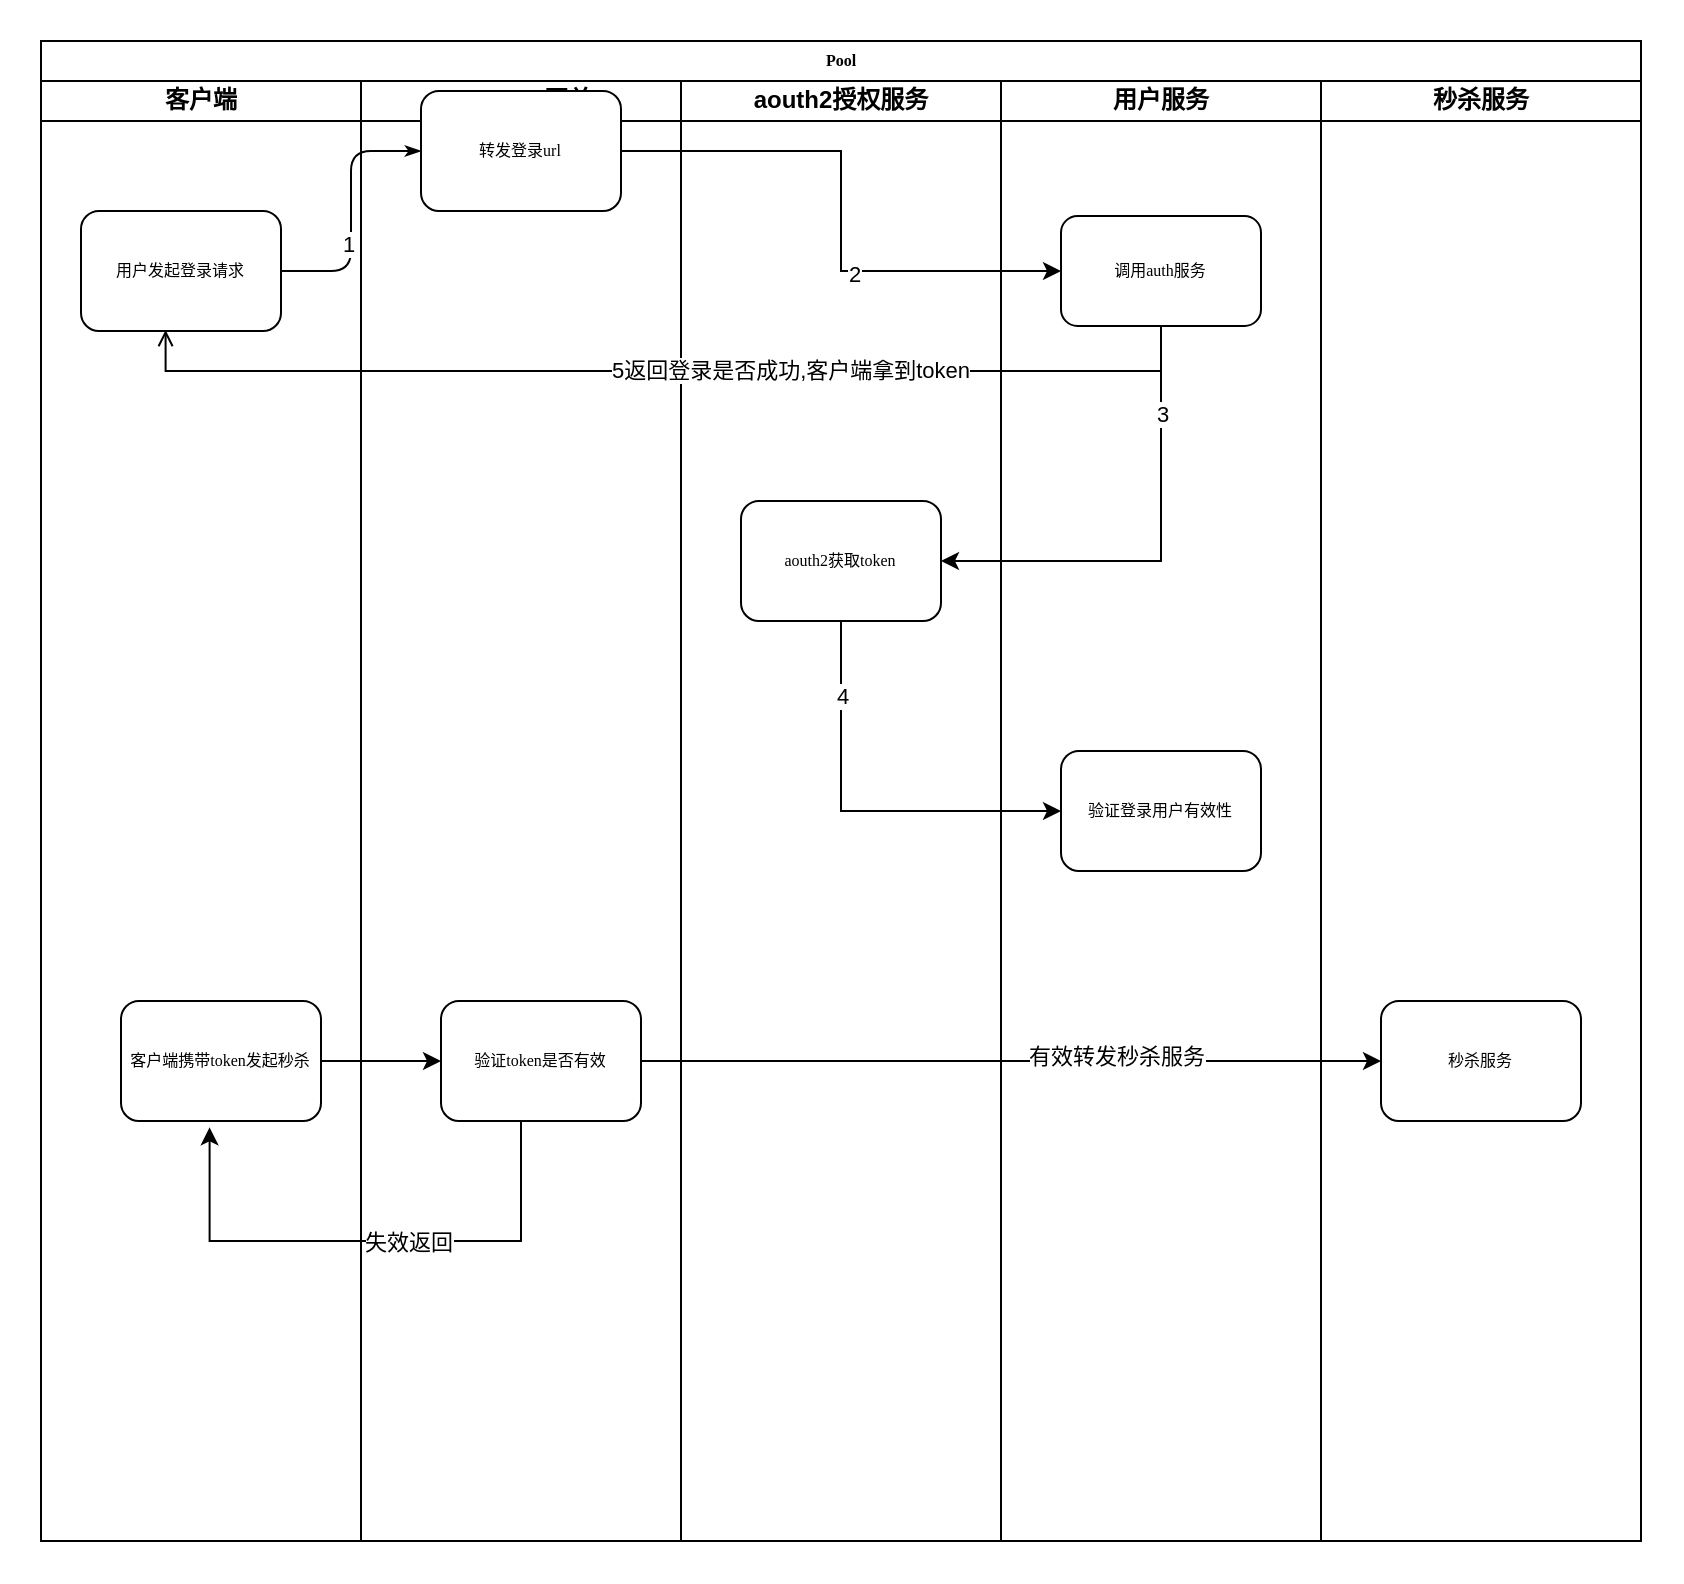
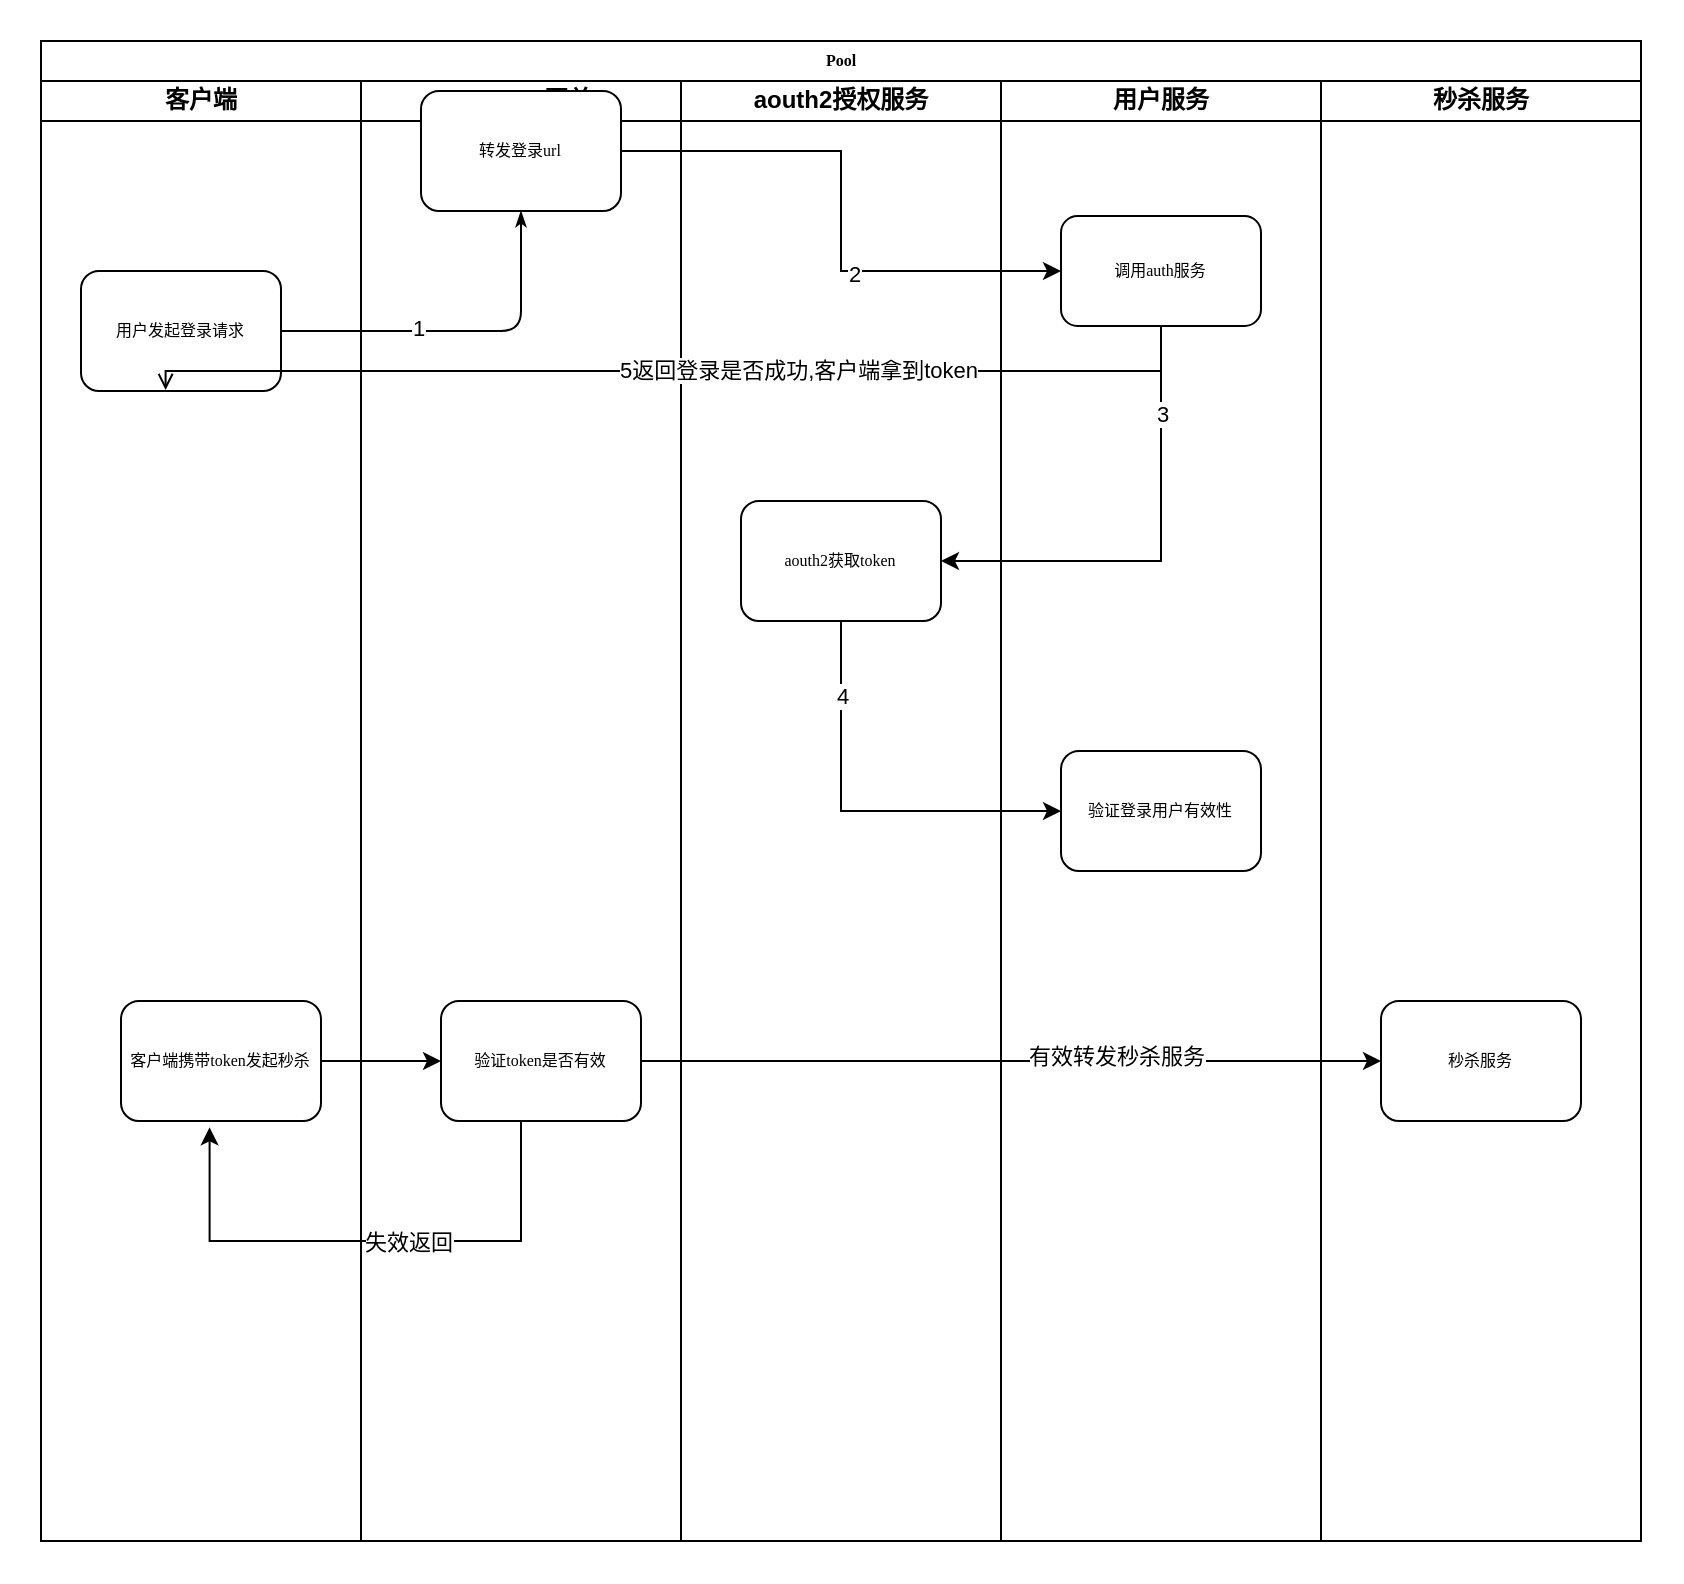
(181, 271) -> (181, 331)
